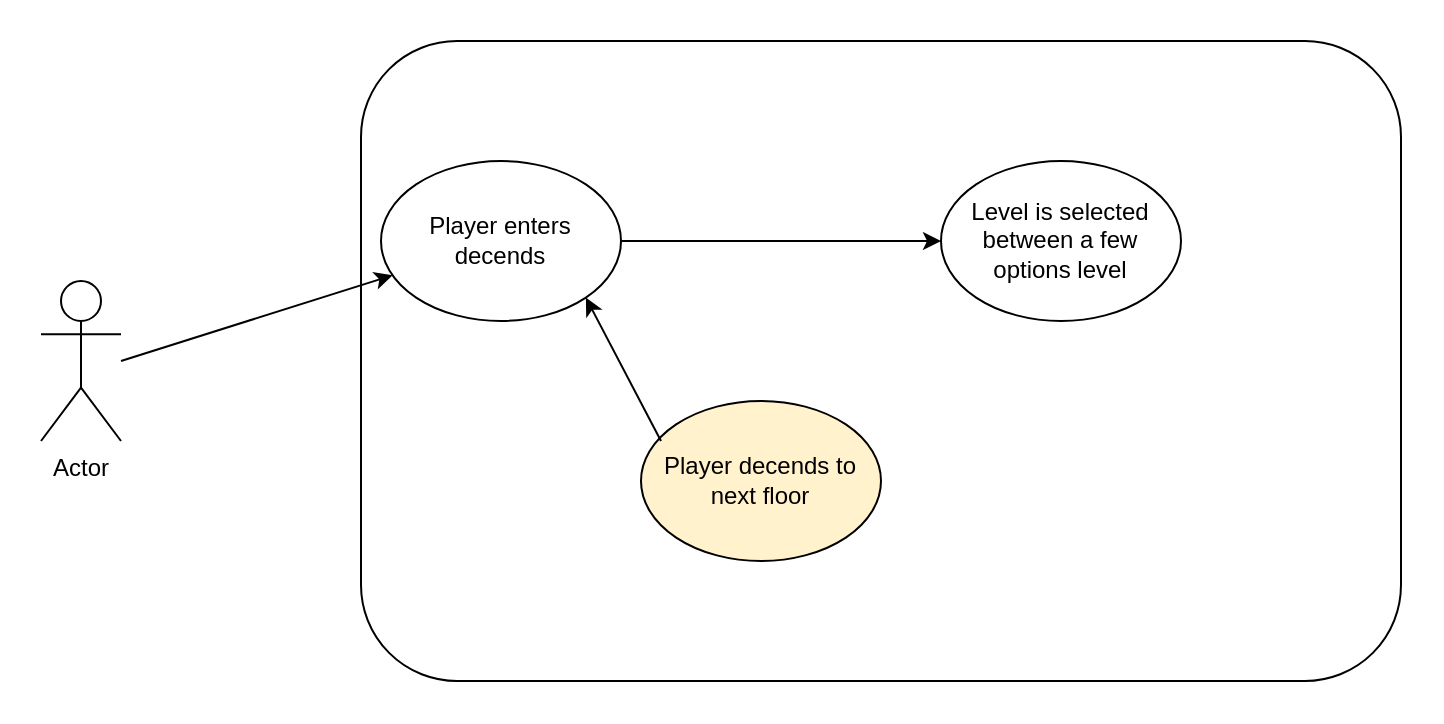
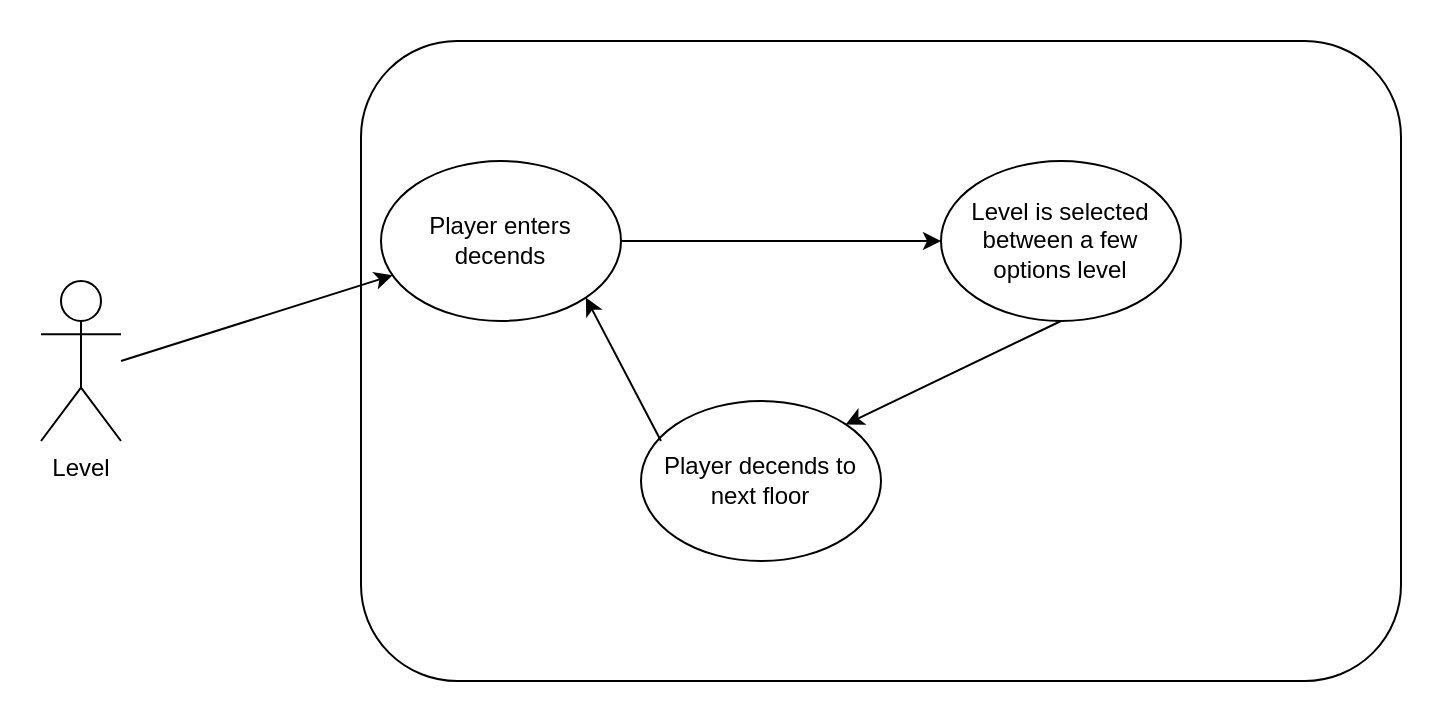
none -> (960, 370)
(82, 469) -> (82, 469)
(761, 481) -> (761, 481)
